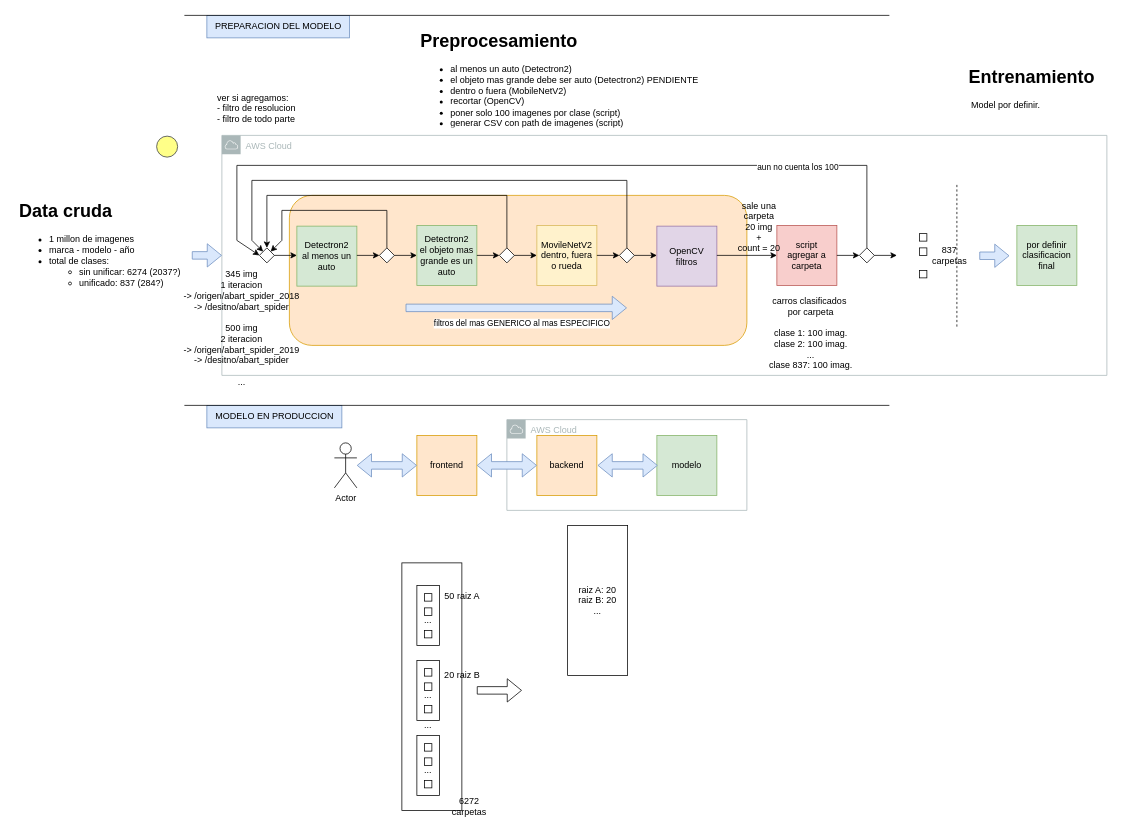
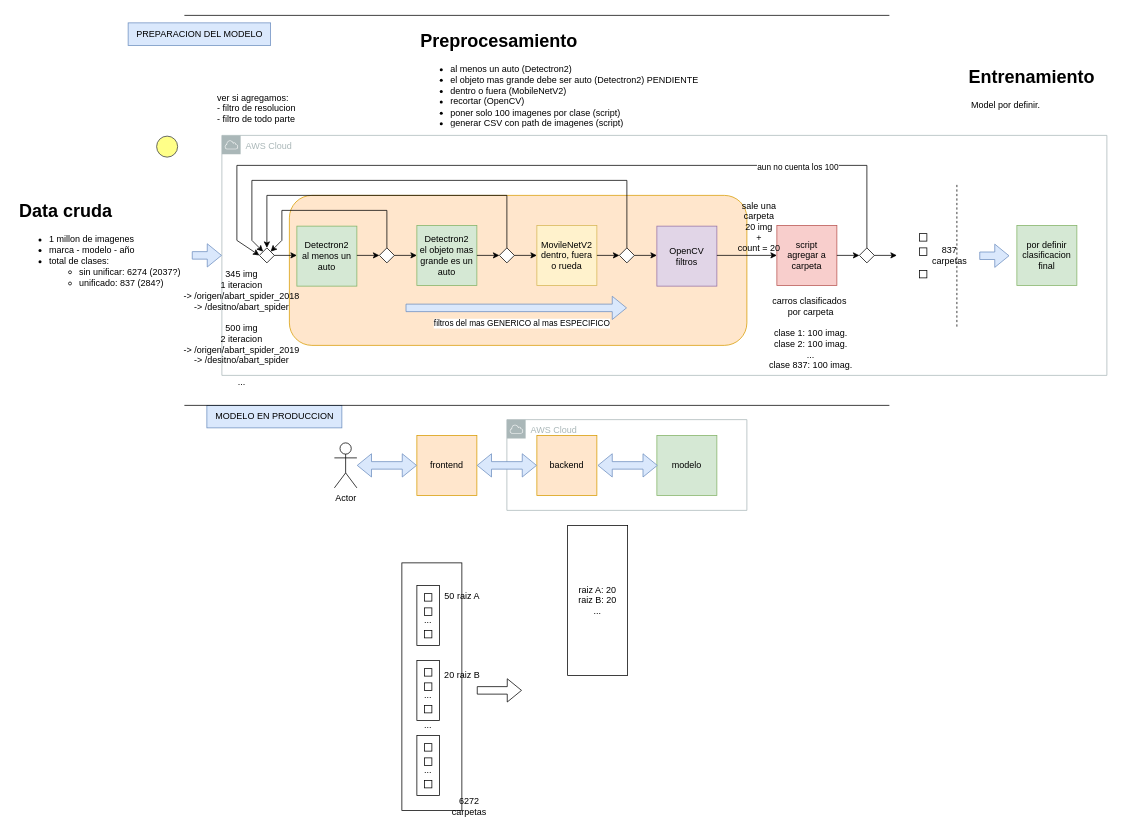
(278, 27) -> (199, 34)
